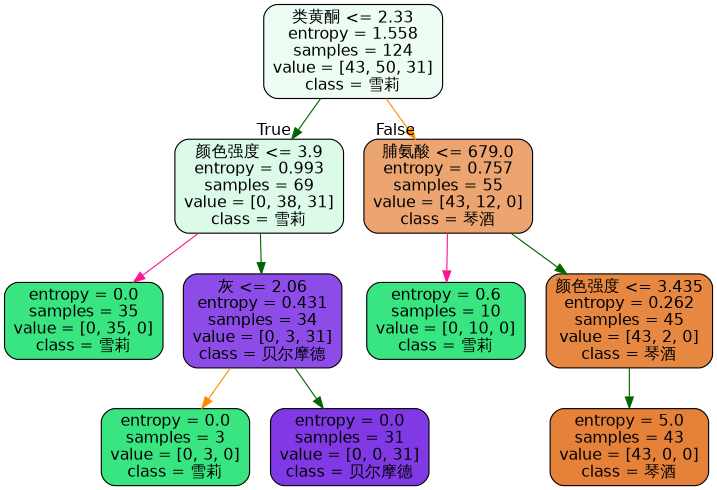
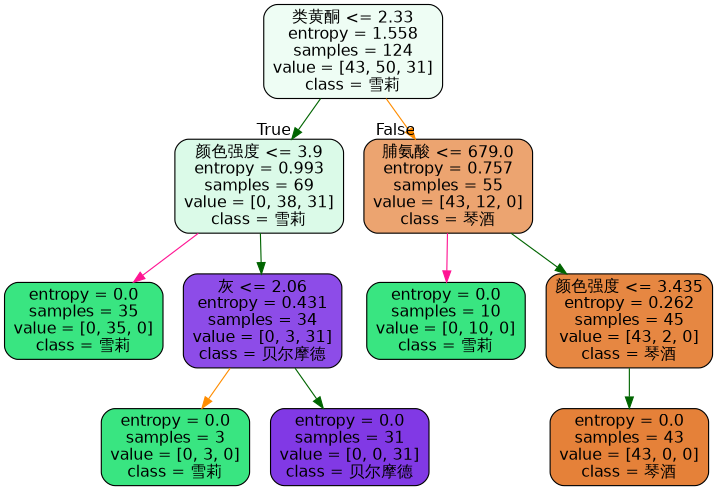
(446, 321) -> (446, 321)
(629, 447) -> (629, 447)
